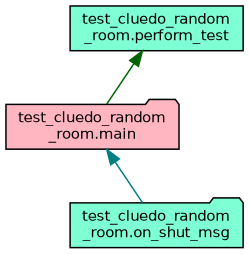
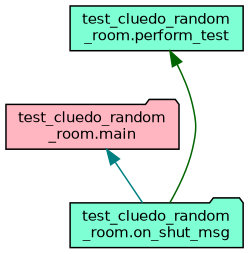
(120, 84) -> (195, 134)
